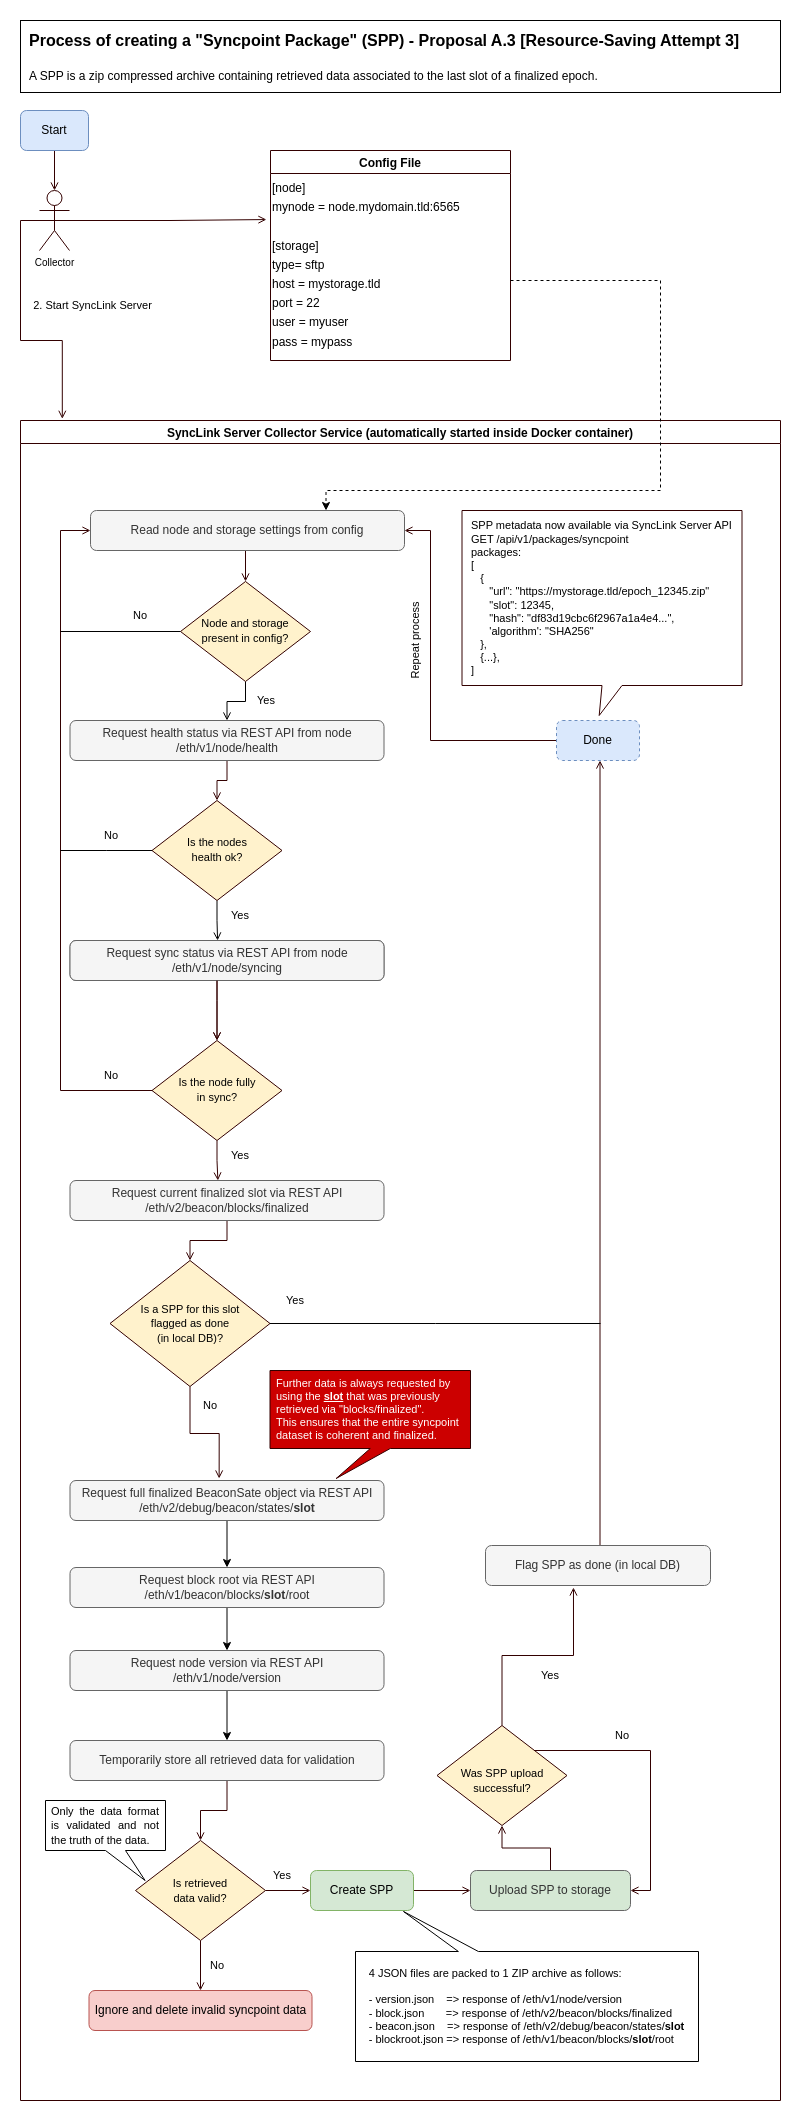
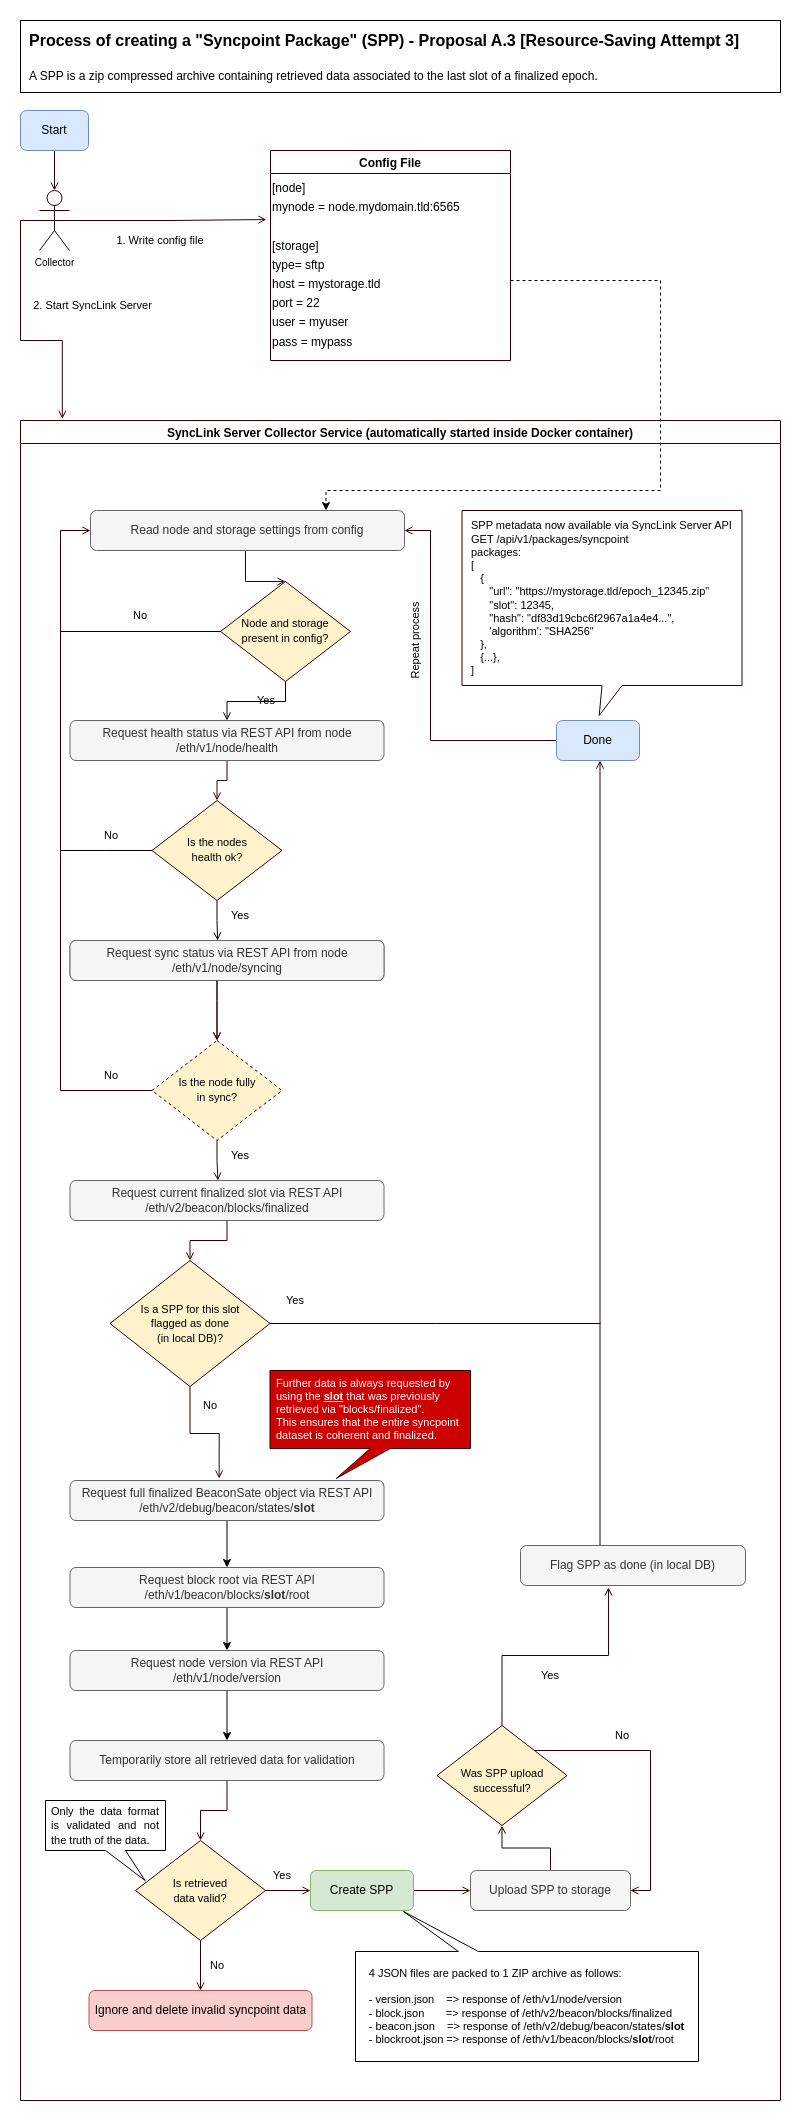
none -> (161, 241)
(246, 632) -> (286, 632)
(598, 741) -> (598, 741)
(217, 1091) -> (217, 1091)
(598, 1566) -> (633, 1566)
(551, 1891) -> (551, 1891)
